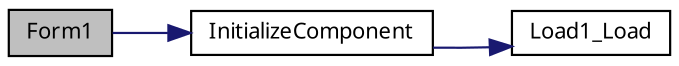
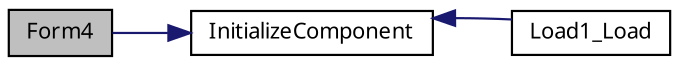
(60, 33) -> (60, 33)
(461, 48) -> (483, 18)
